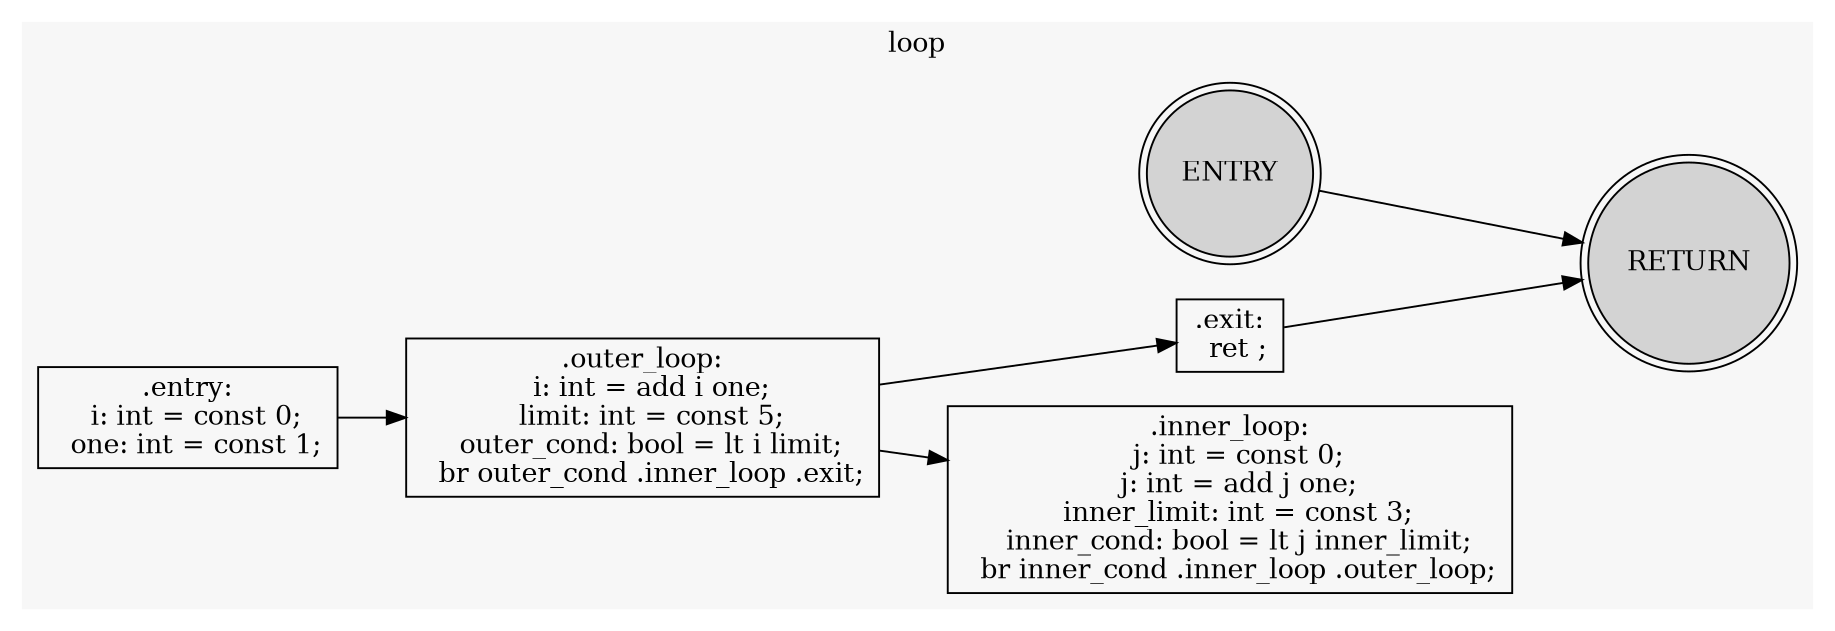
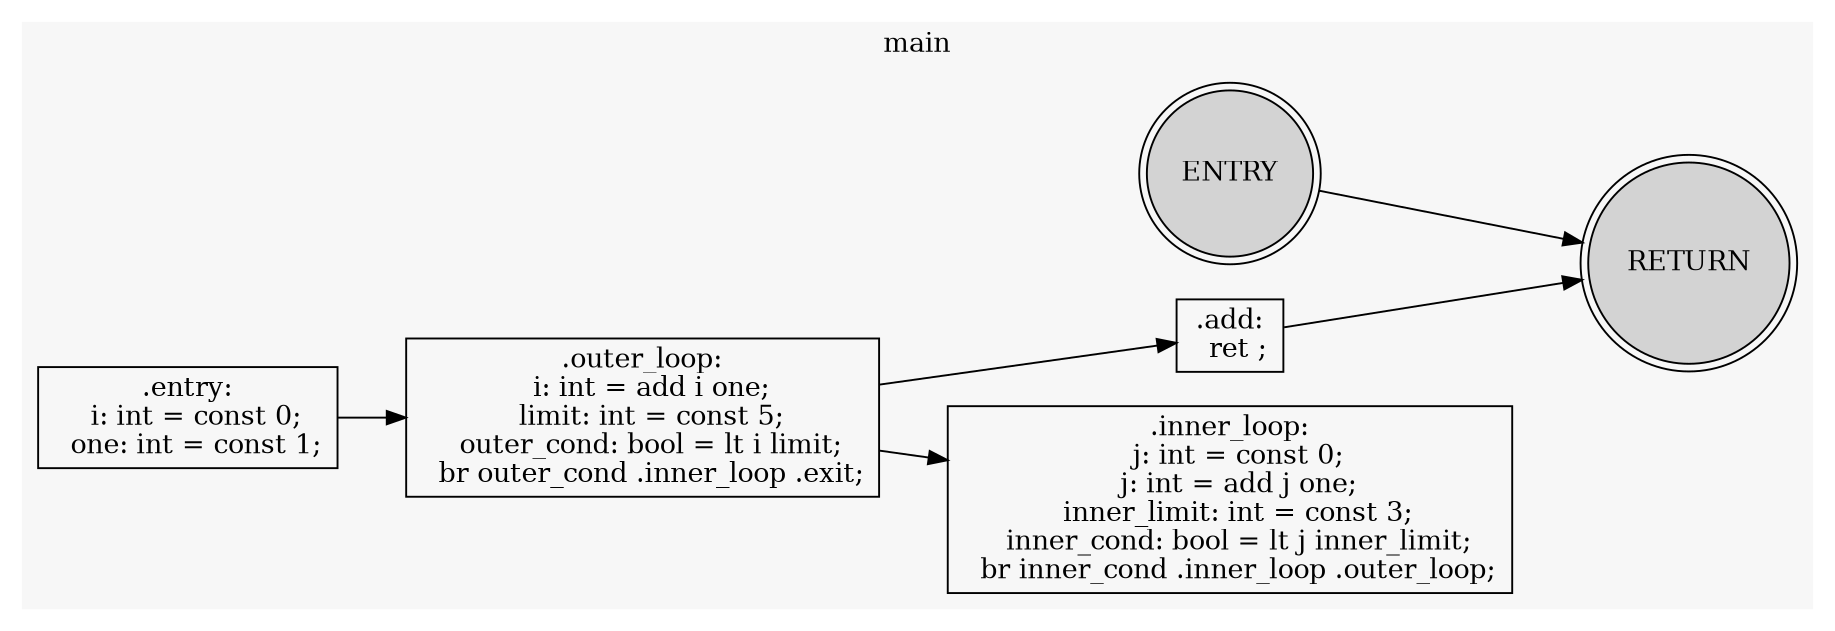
(918, 45) -> (918, 45)
(1230, 336) -> (1230, 336)
